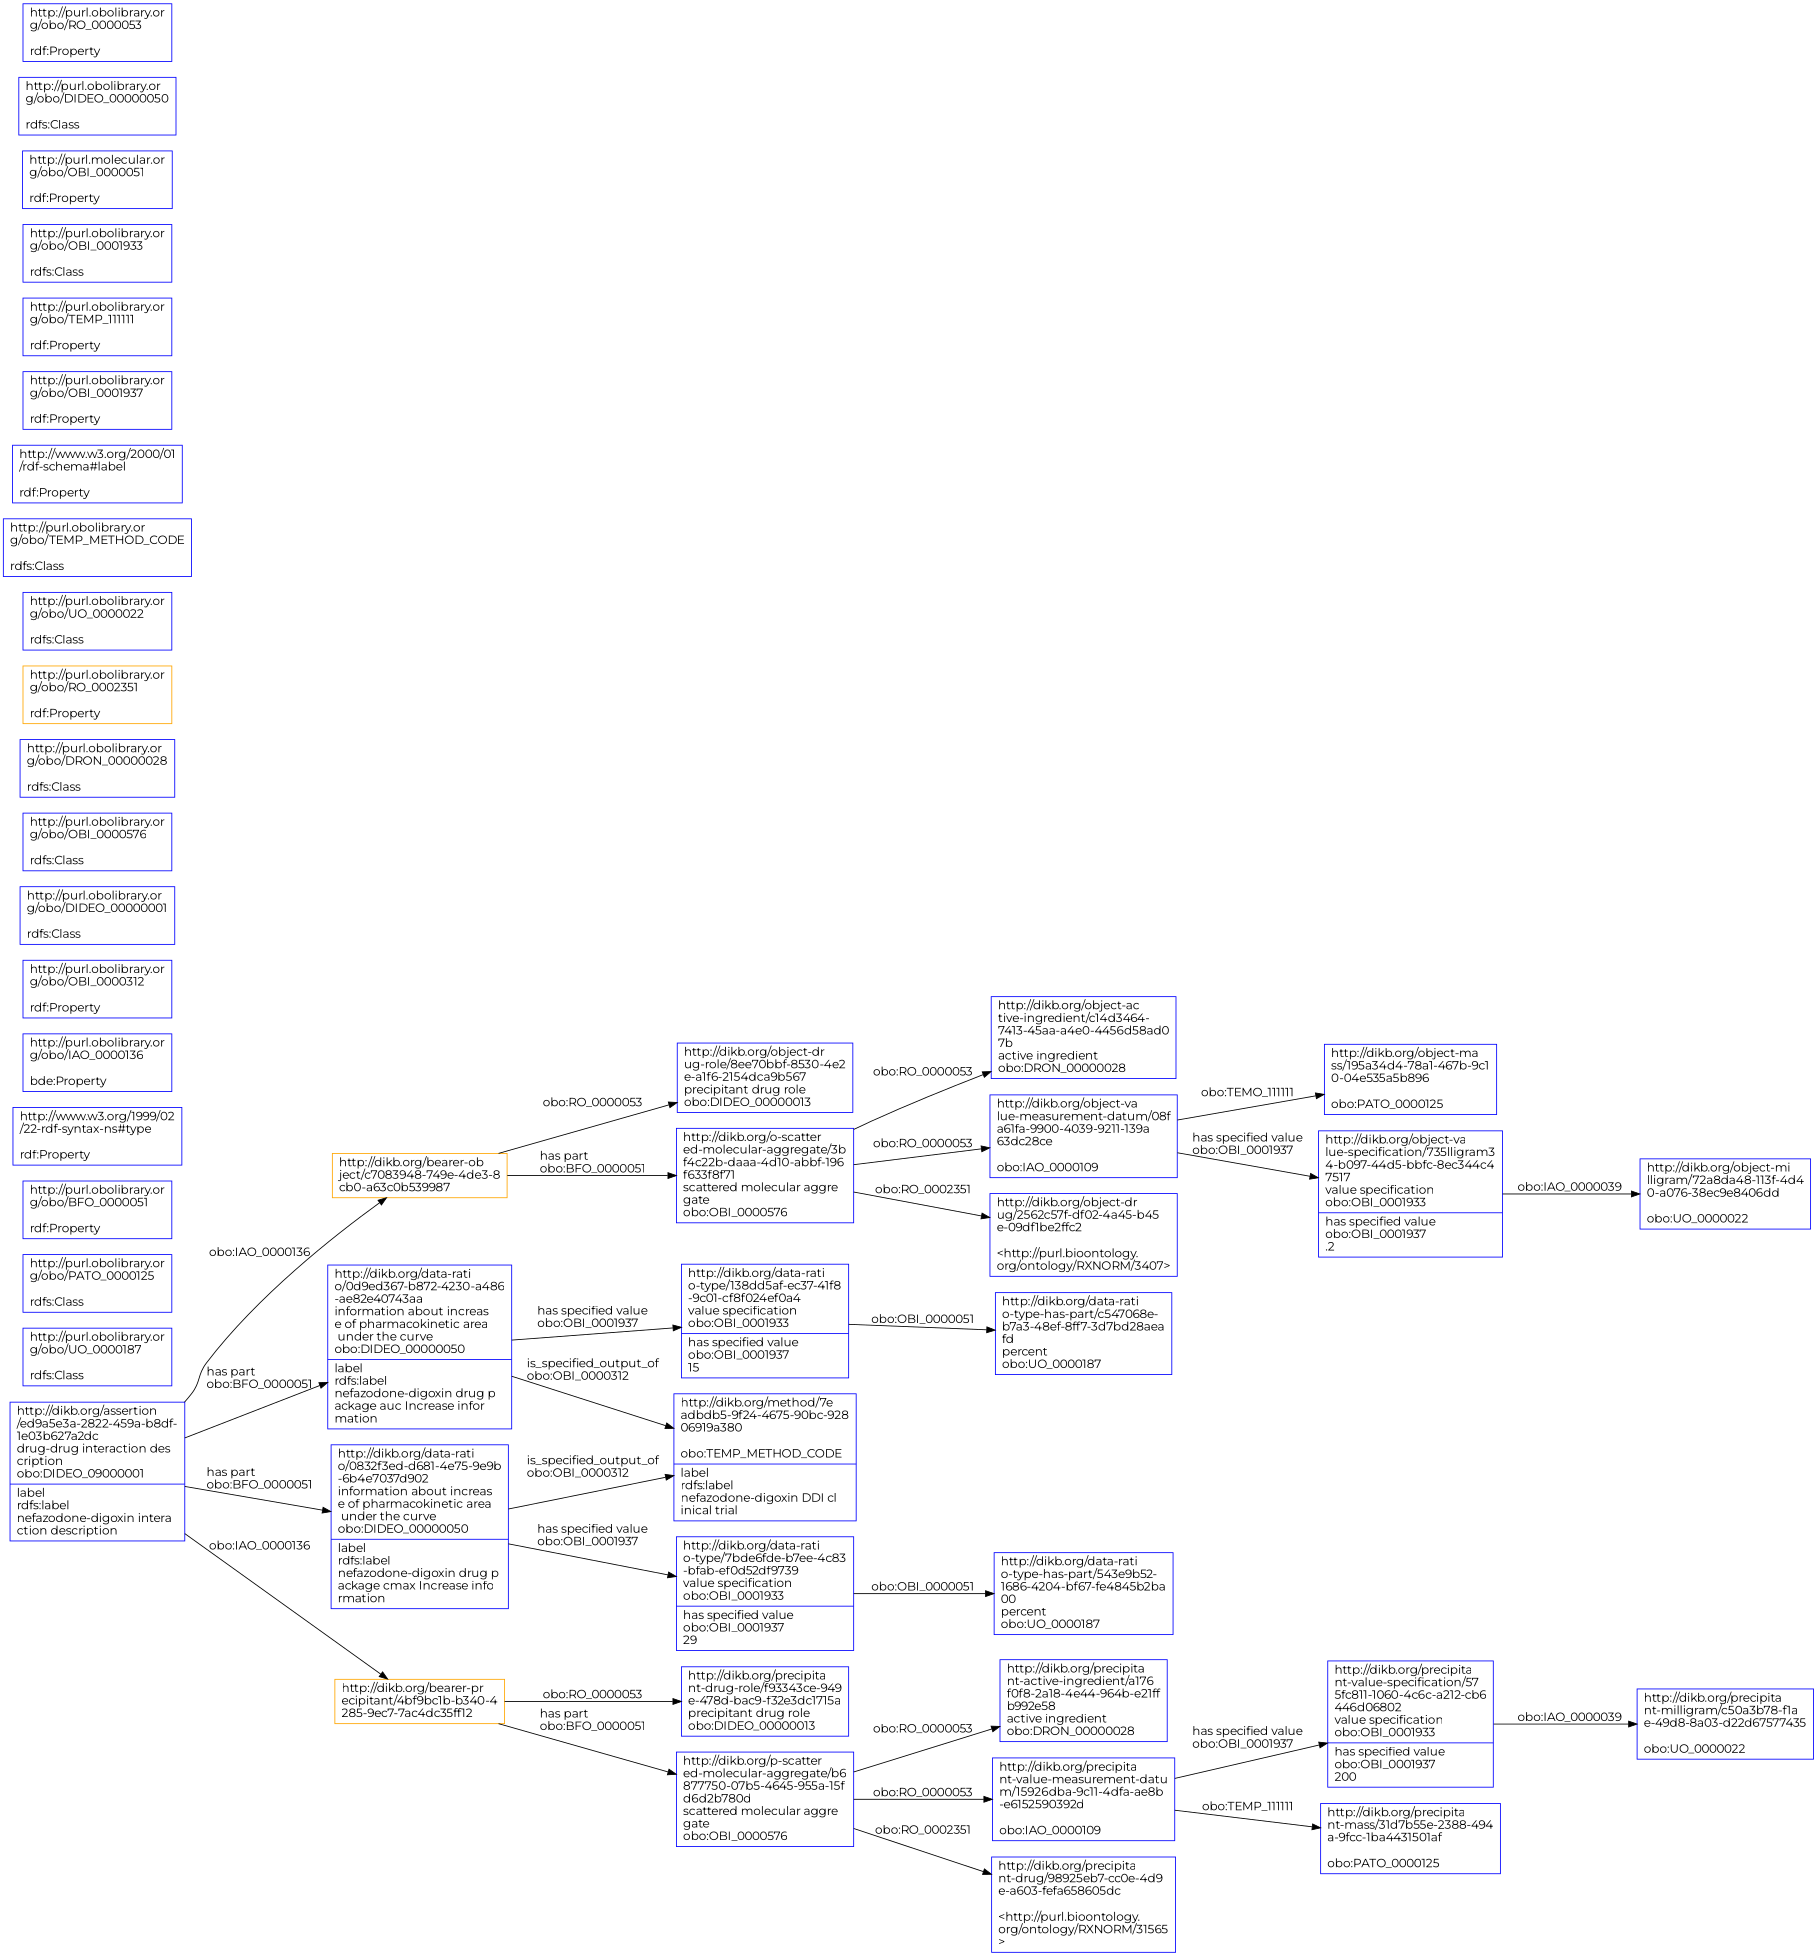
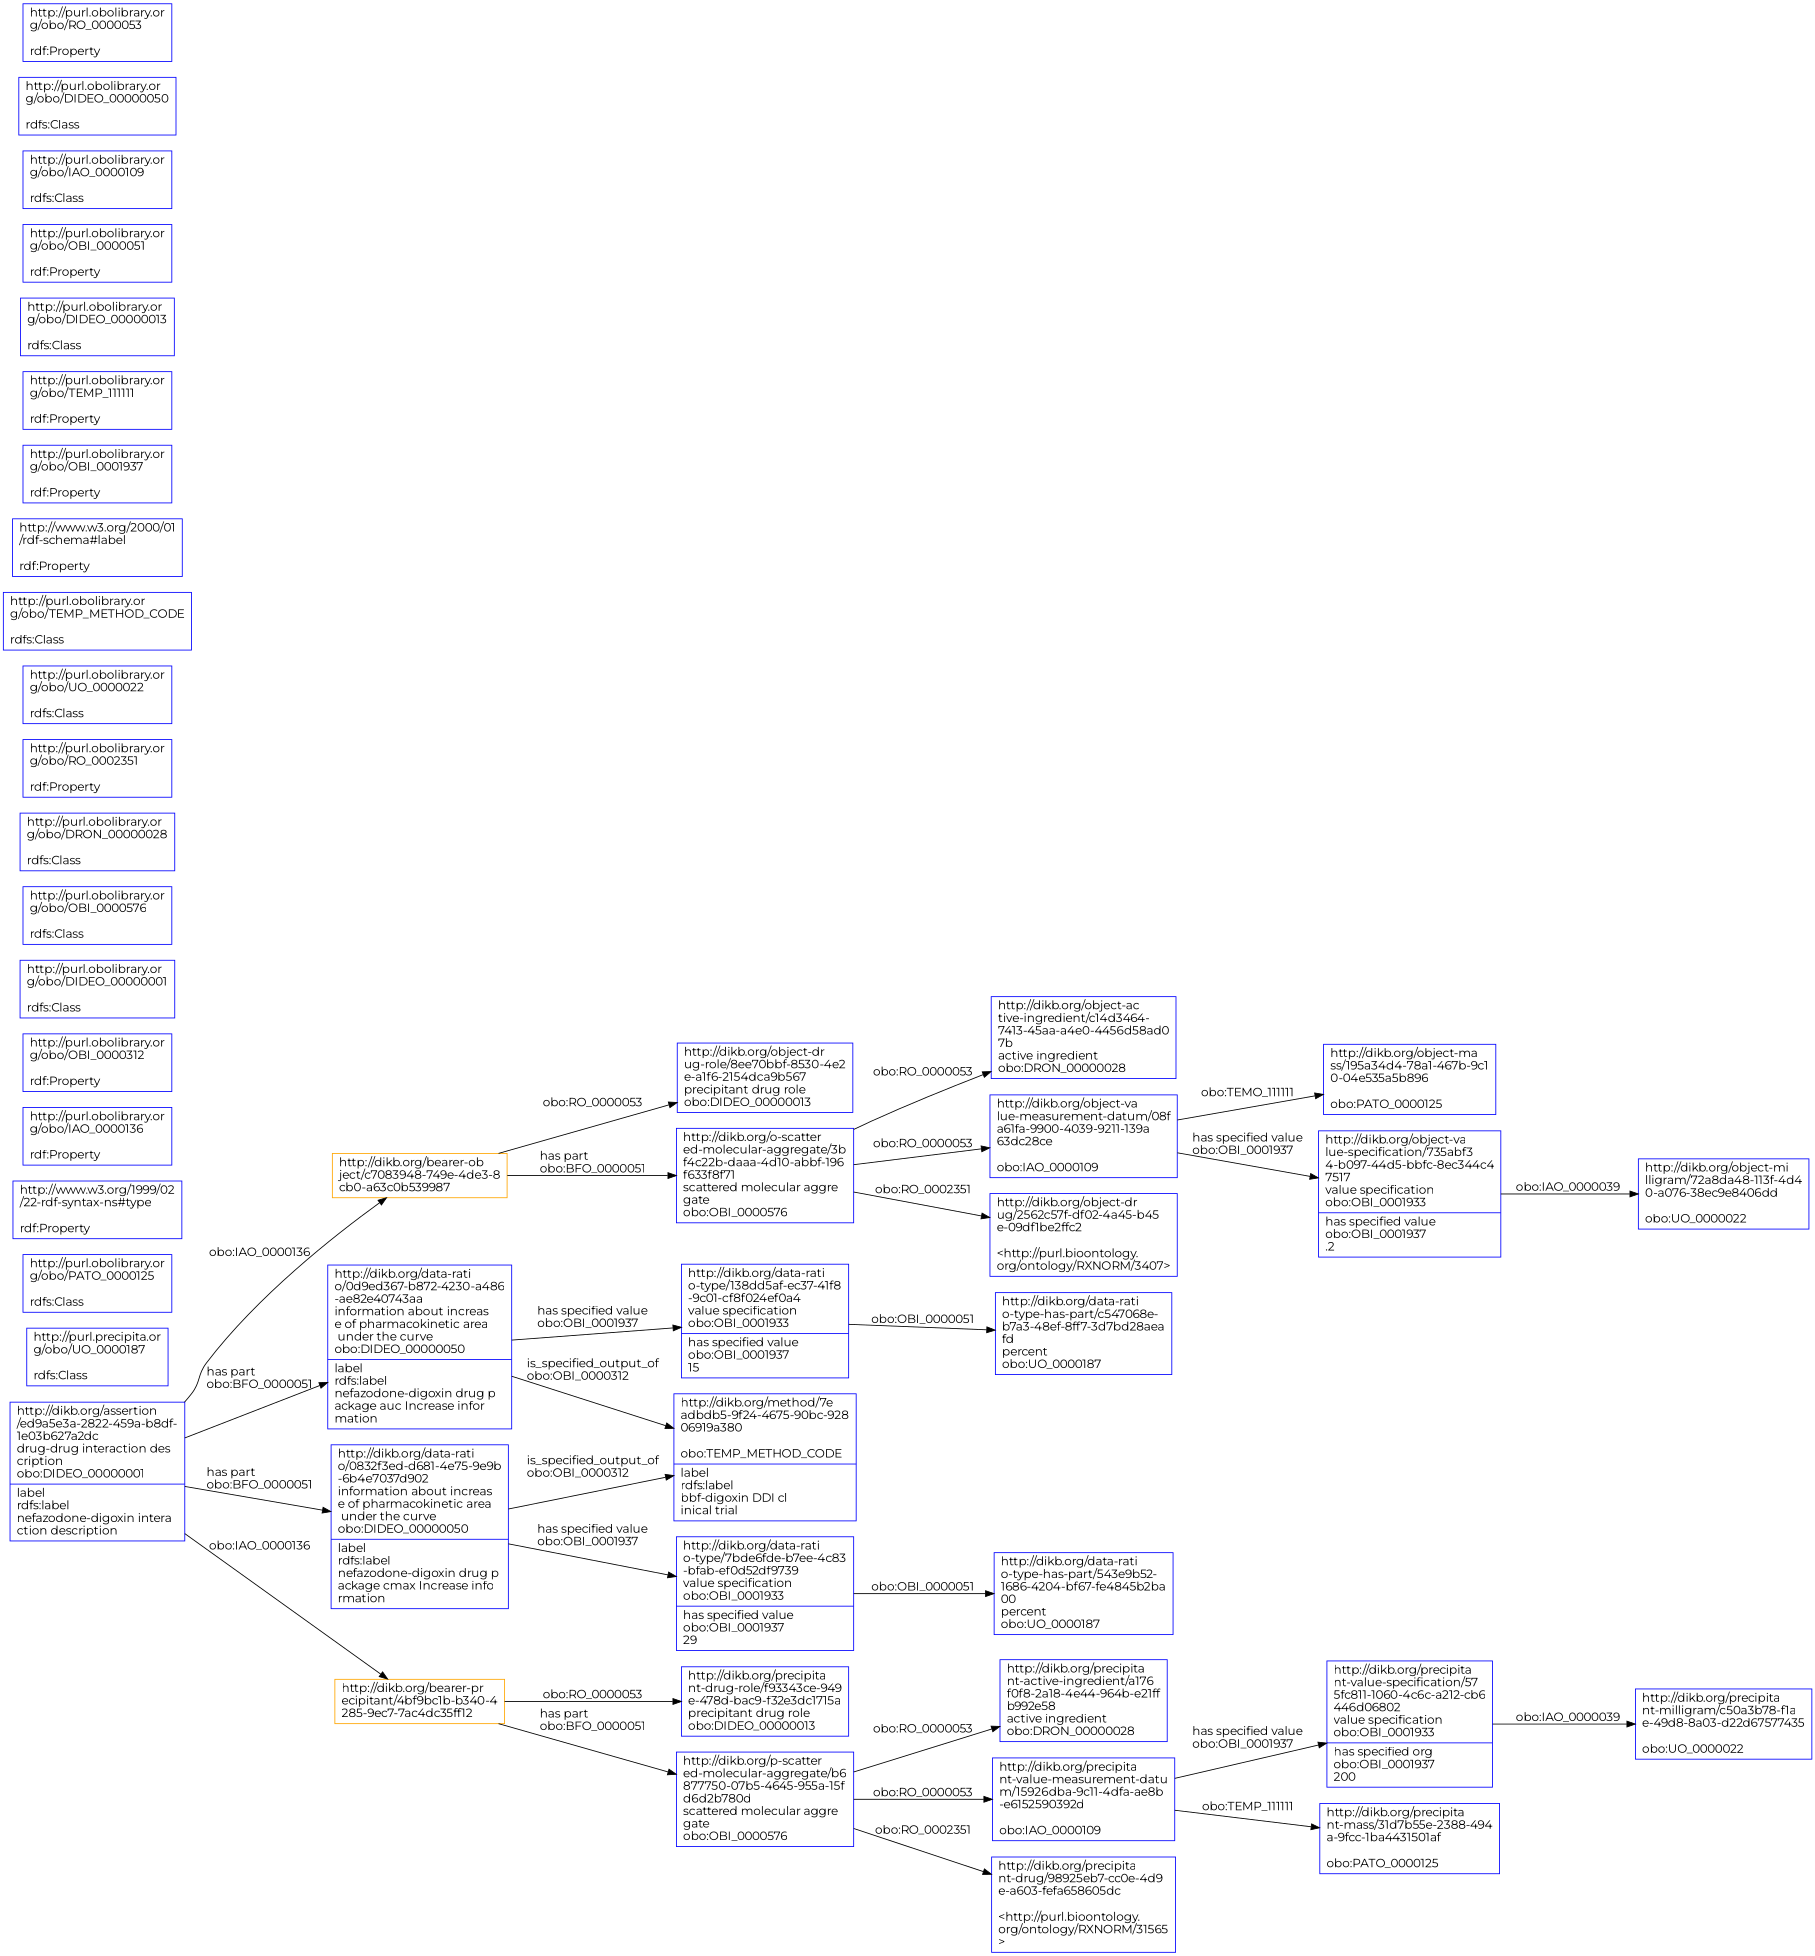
none -> (97, 180)
(97, 180) -> (97, 253)
(97, 253) -> none
none -> (97, 327)
(97, 695) -> (97, 768)
(97, 1063) -> (97, 1136)
(1411, 1153) -> (1400, 1153)
(97, 1210) -> none
(97, 1357) -> (97, 1357)
(81, 1474) -> (81, 1474)
(759, 1498) -> (734, 1498)
(1390, 1752) -> (1383, 1752)
